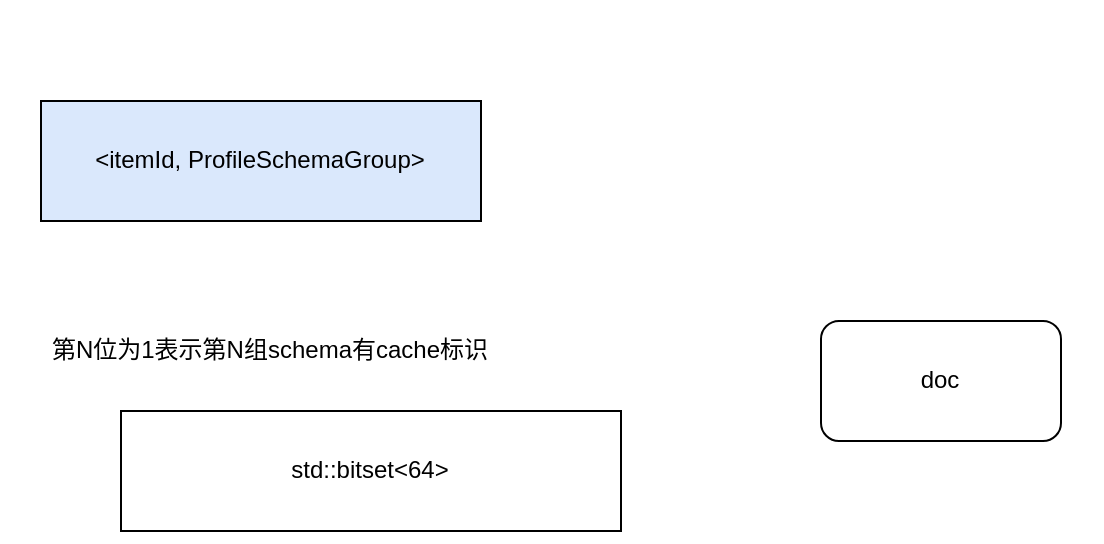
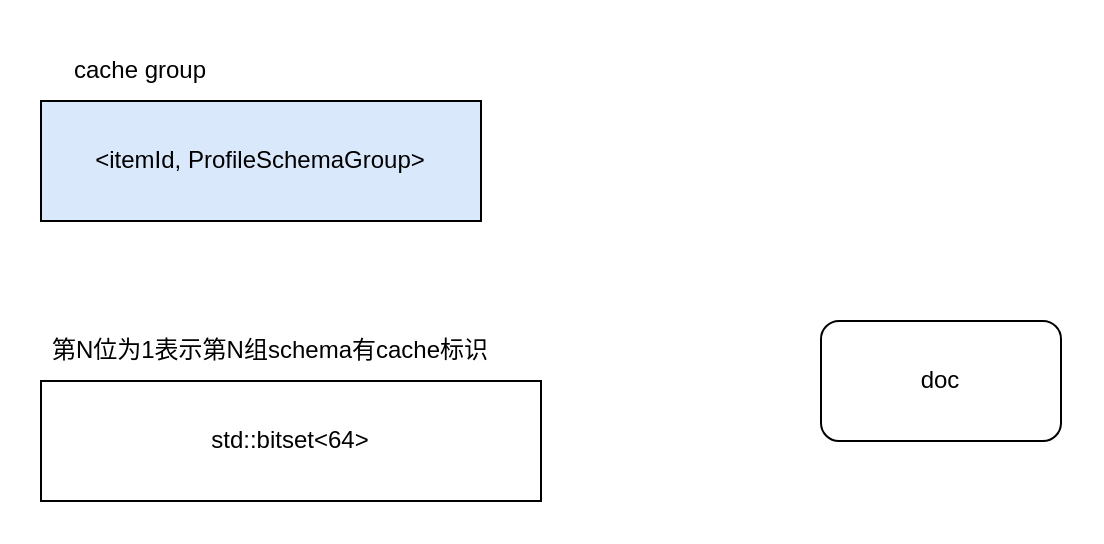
none -> (141, 71)
(371, 471) -> (291, 441)
